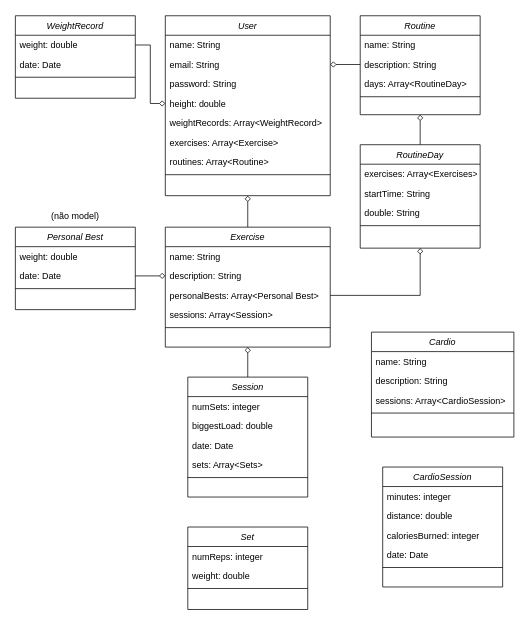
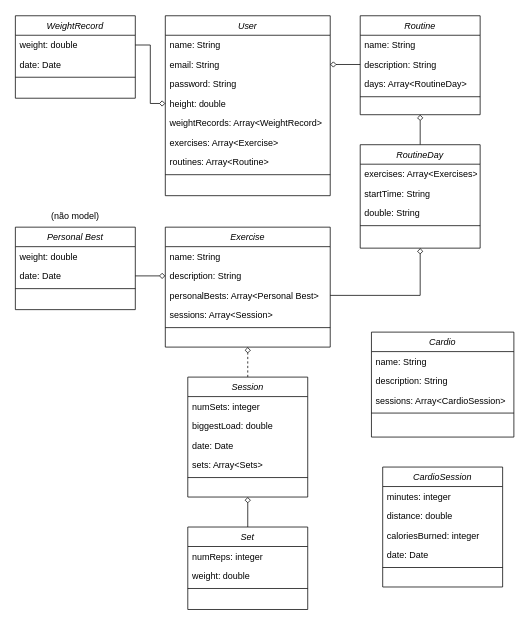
(248, 215) -> none
(248, 365) -> (248, 365)
none -> (248, 515)
